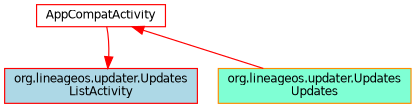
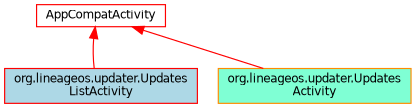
(109, 42) -> (93, 53)
(315, 86) -> (315, 86)
